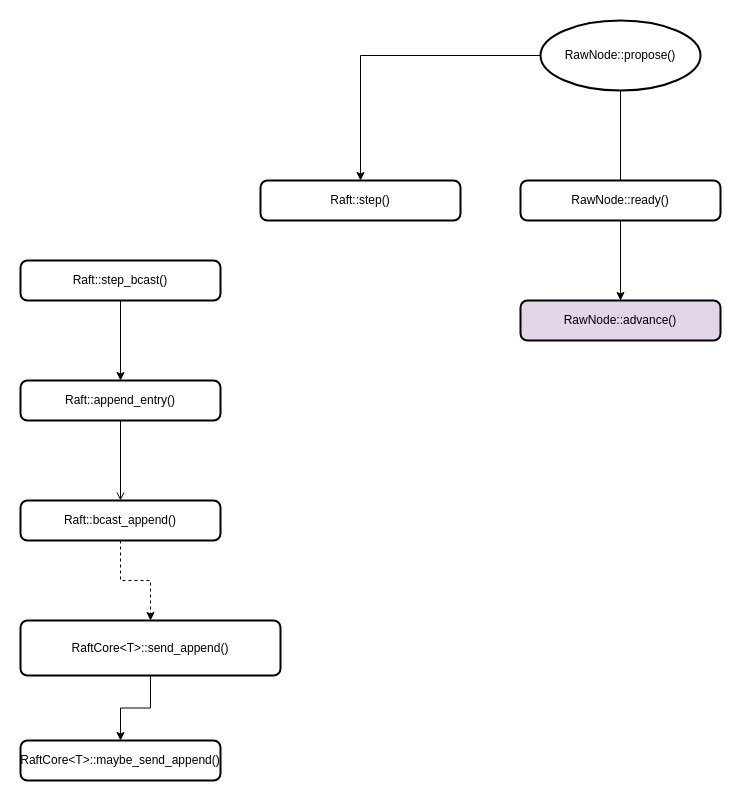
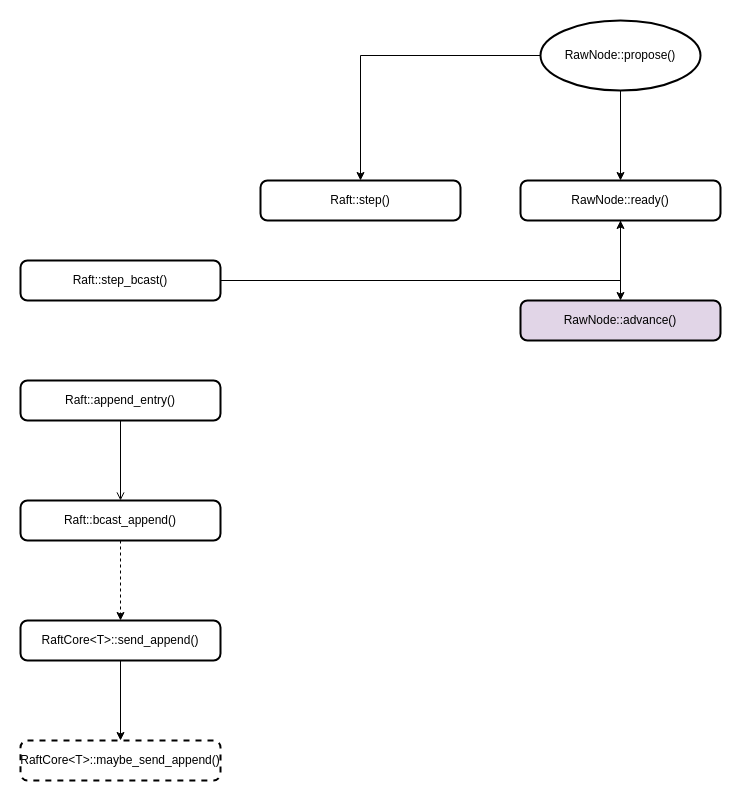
(621, 175) -> (621, 172)
(121, 337) -> (420, 281)
(151, 648) -> (121, 641)
(121, 761) -> (121, 761)
